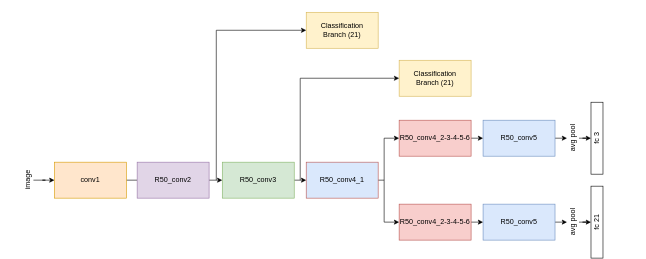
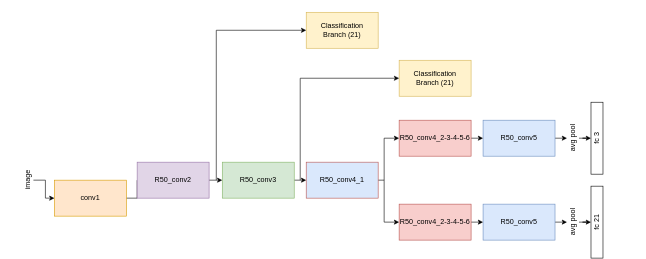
(90, 180) -> (90, 198)
